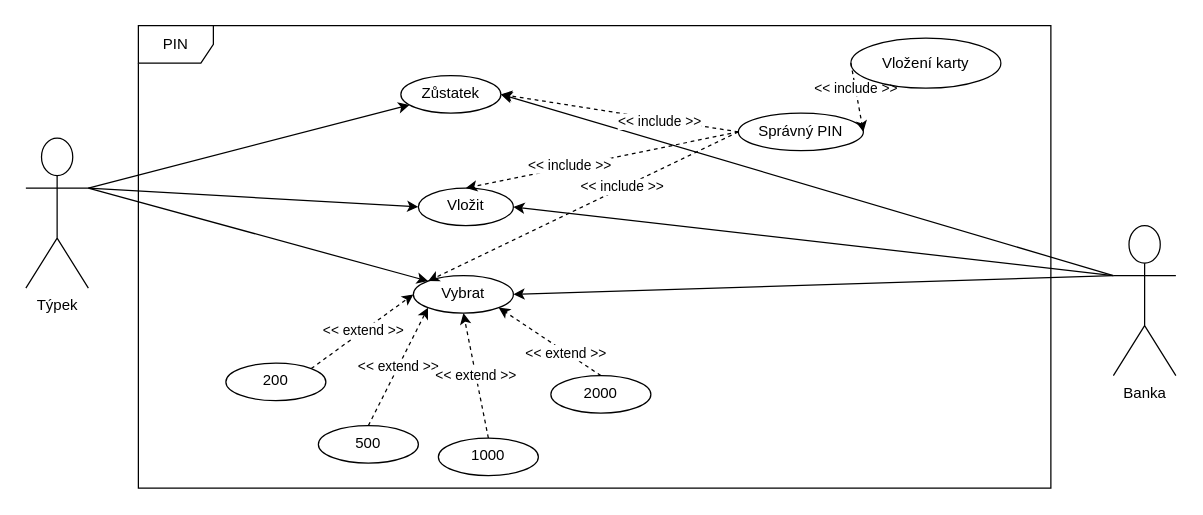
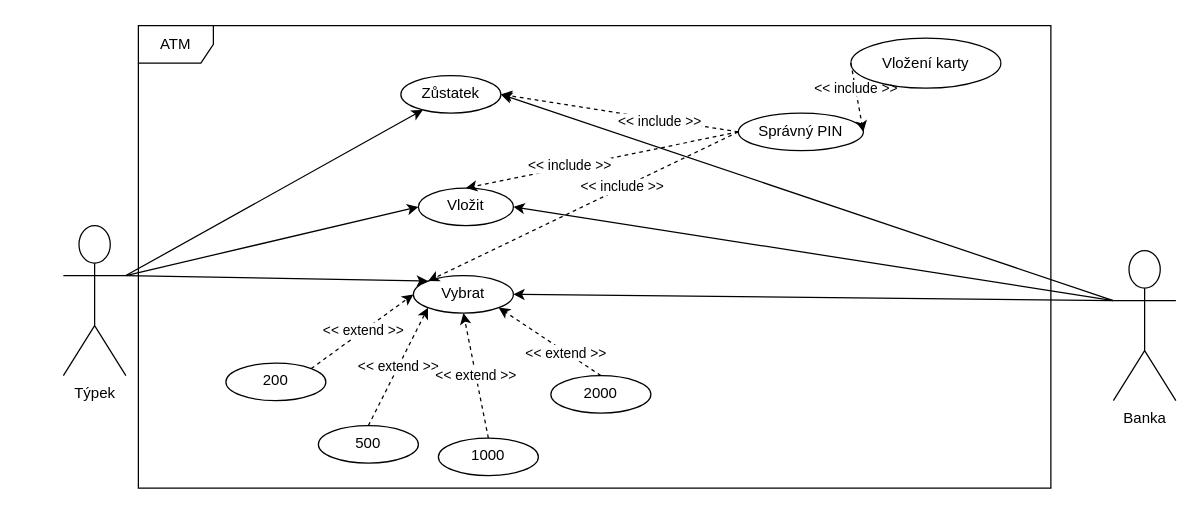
(176, 44) -> (176, 44)
(57, 213) -> (94, 301)
(1144, 301) -> (1144, 326)
